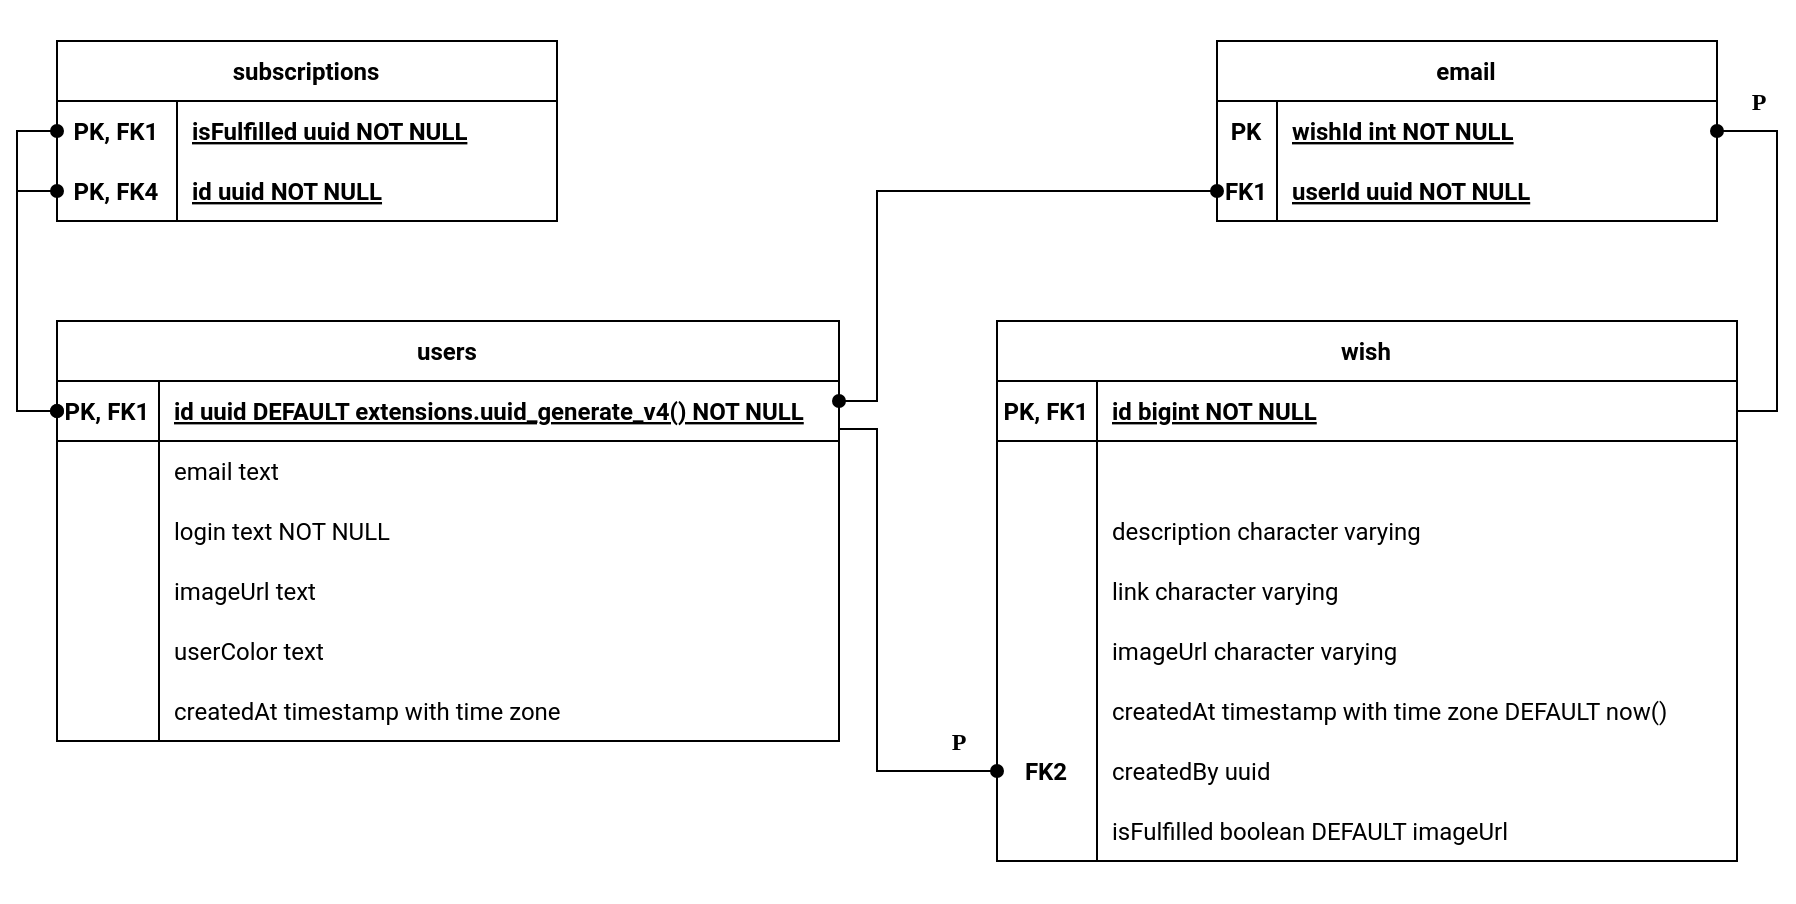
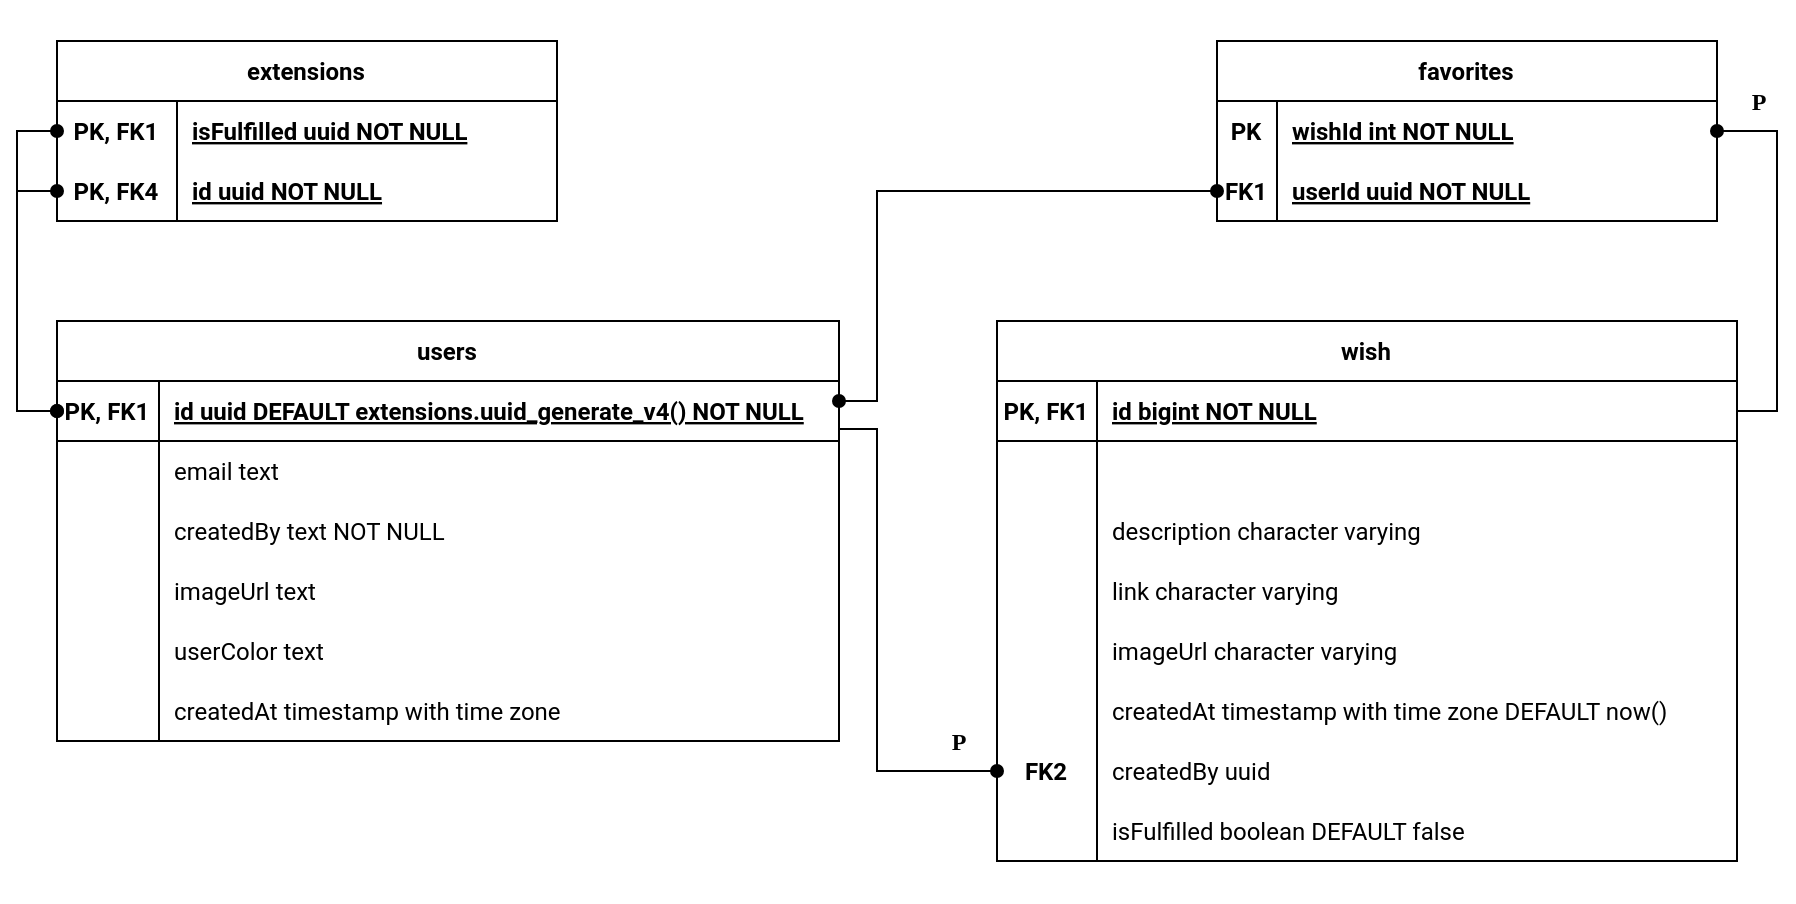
(306, 72) -> (306, 72)
(1466, 72) -> (1466, 72)
(286, 532) -> (319, 532)
(1323, 832) -> (1306, 832)
